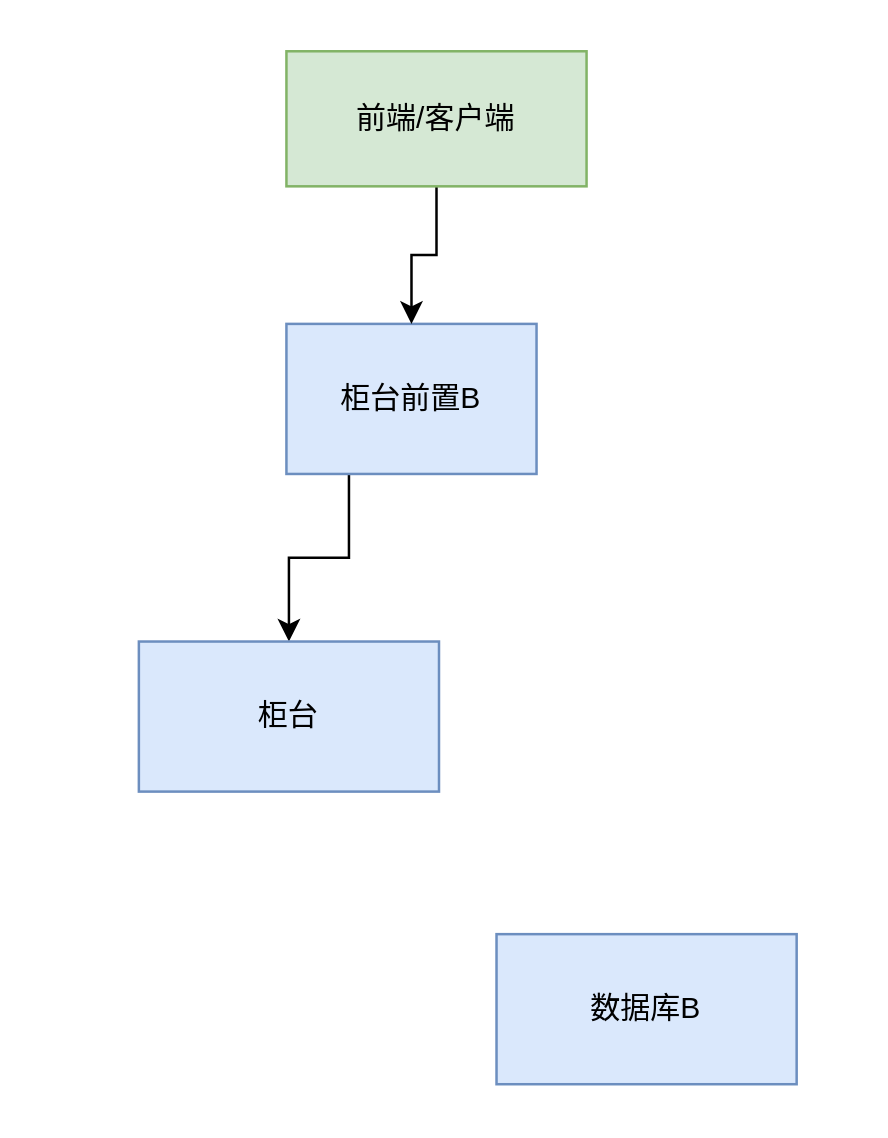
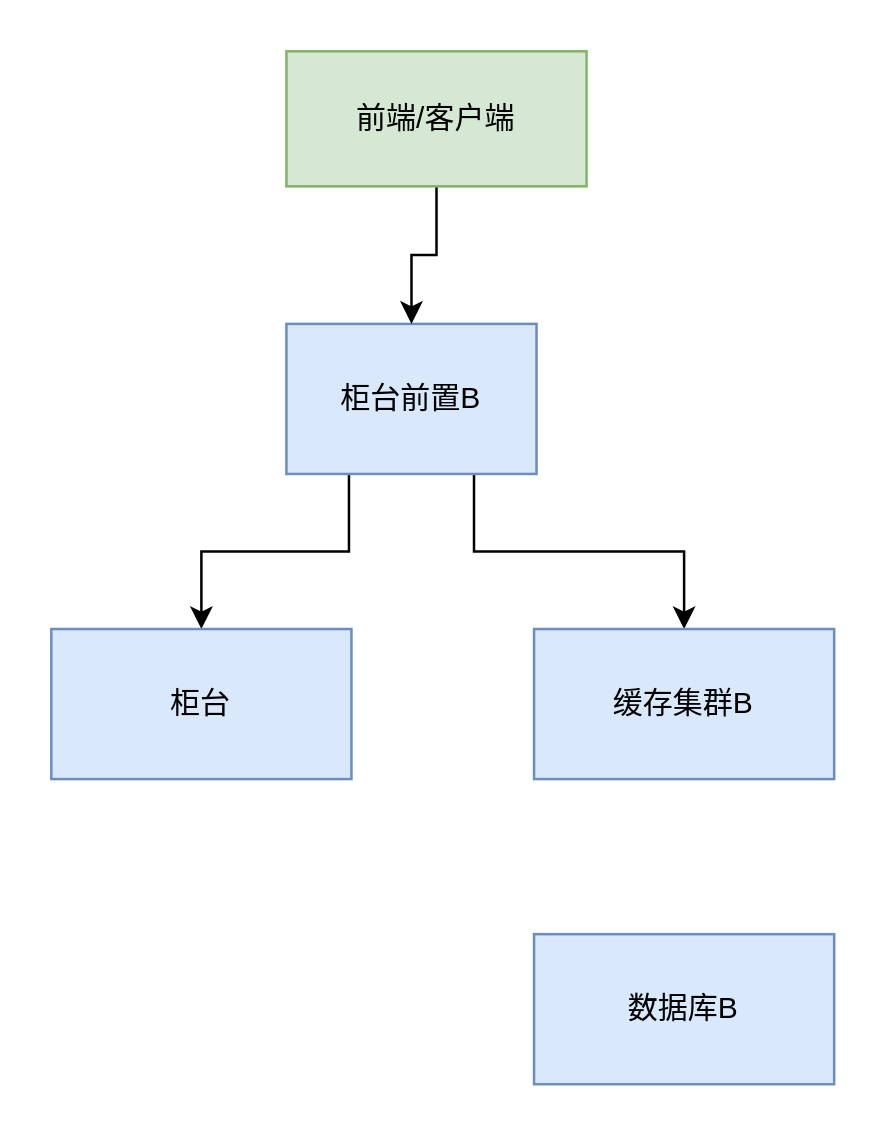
none -> (571, 551)
none -> (684, 704)
(289, 716) -> (201, 704)
(646, 1009) -> (684, 1009)
